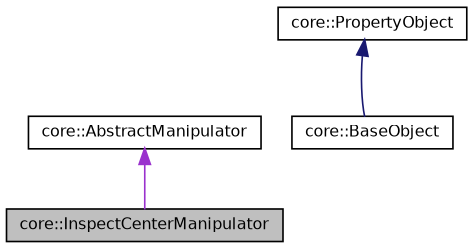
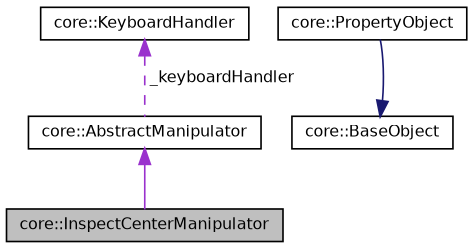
none -> (145, 24)
(362, 87) -> (383, 70)
